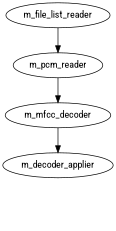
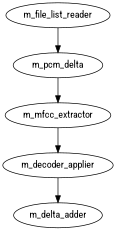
(58, 65) -> (58, 65)
(58, 115) -> (58, 115)
none -> (58, 215)
